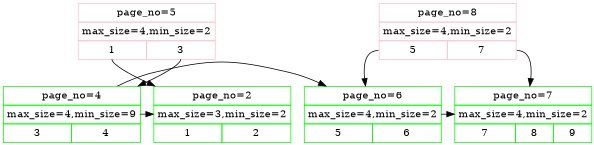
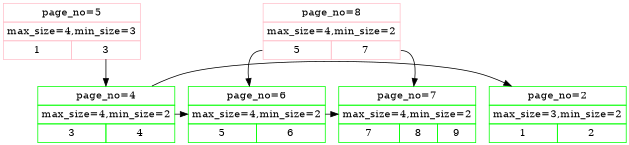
(147, 31) -> (72, 31)
(128, 73) -> none
(72, 114) -> (106, 114)
